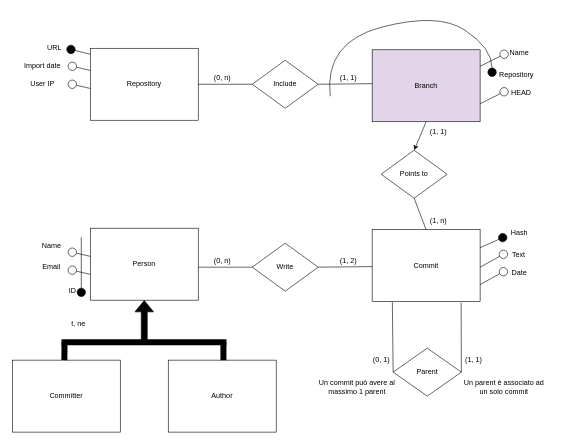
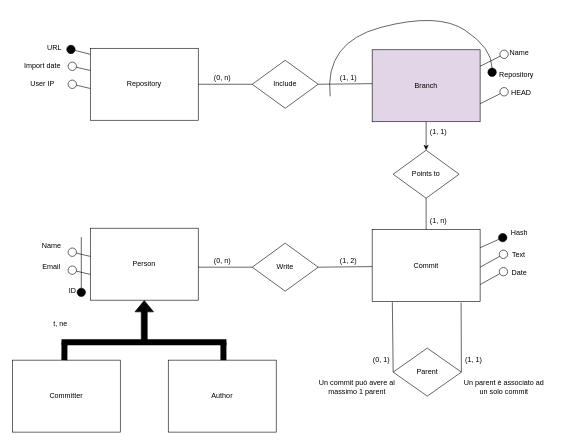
(414, 174) -> (426, 174)
(78, 324) -> (60, 324)
